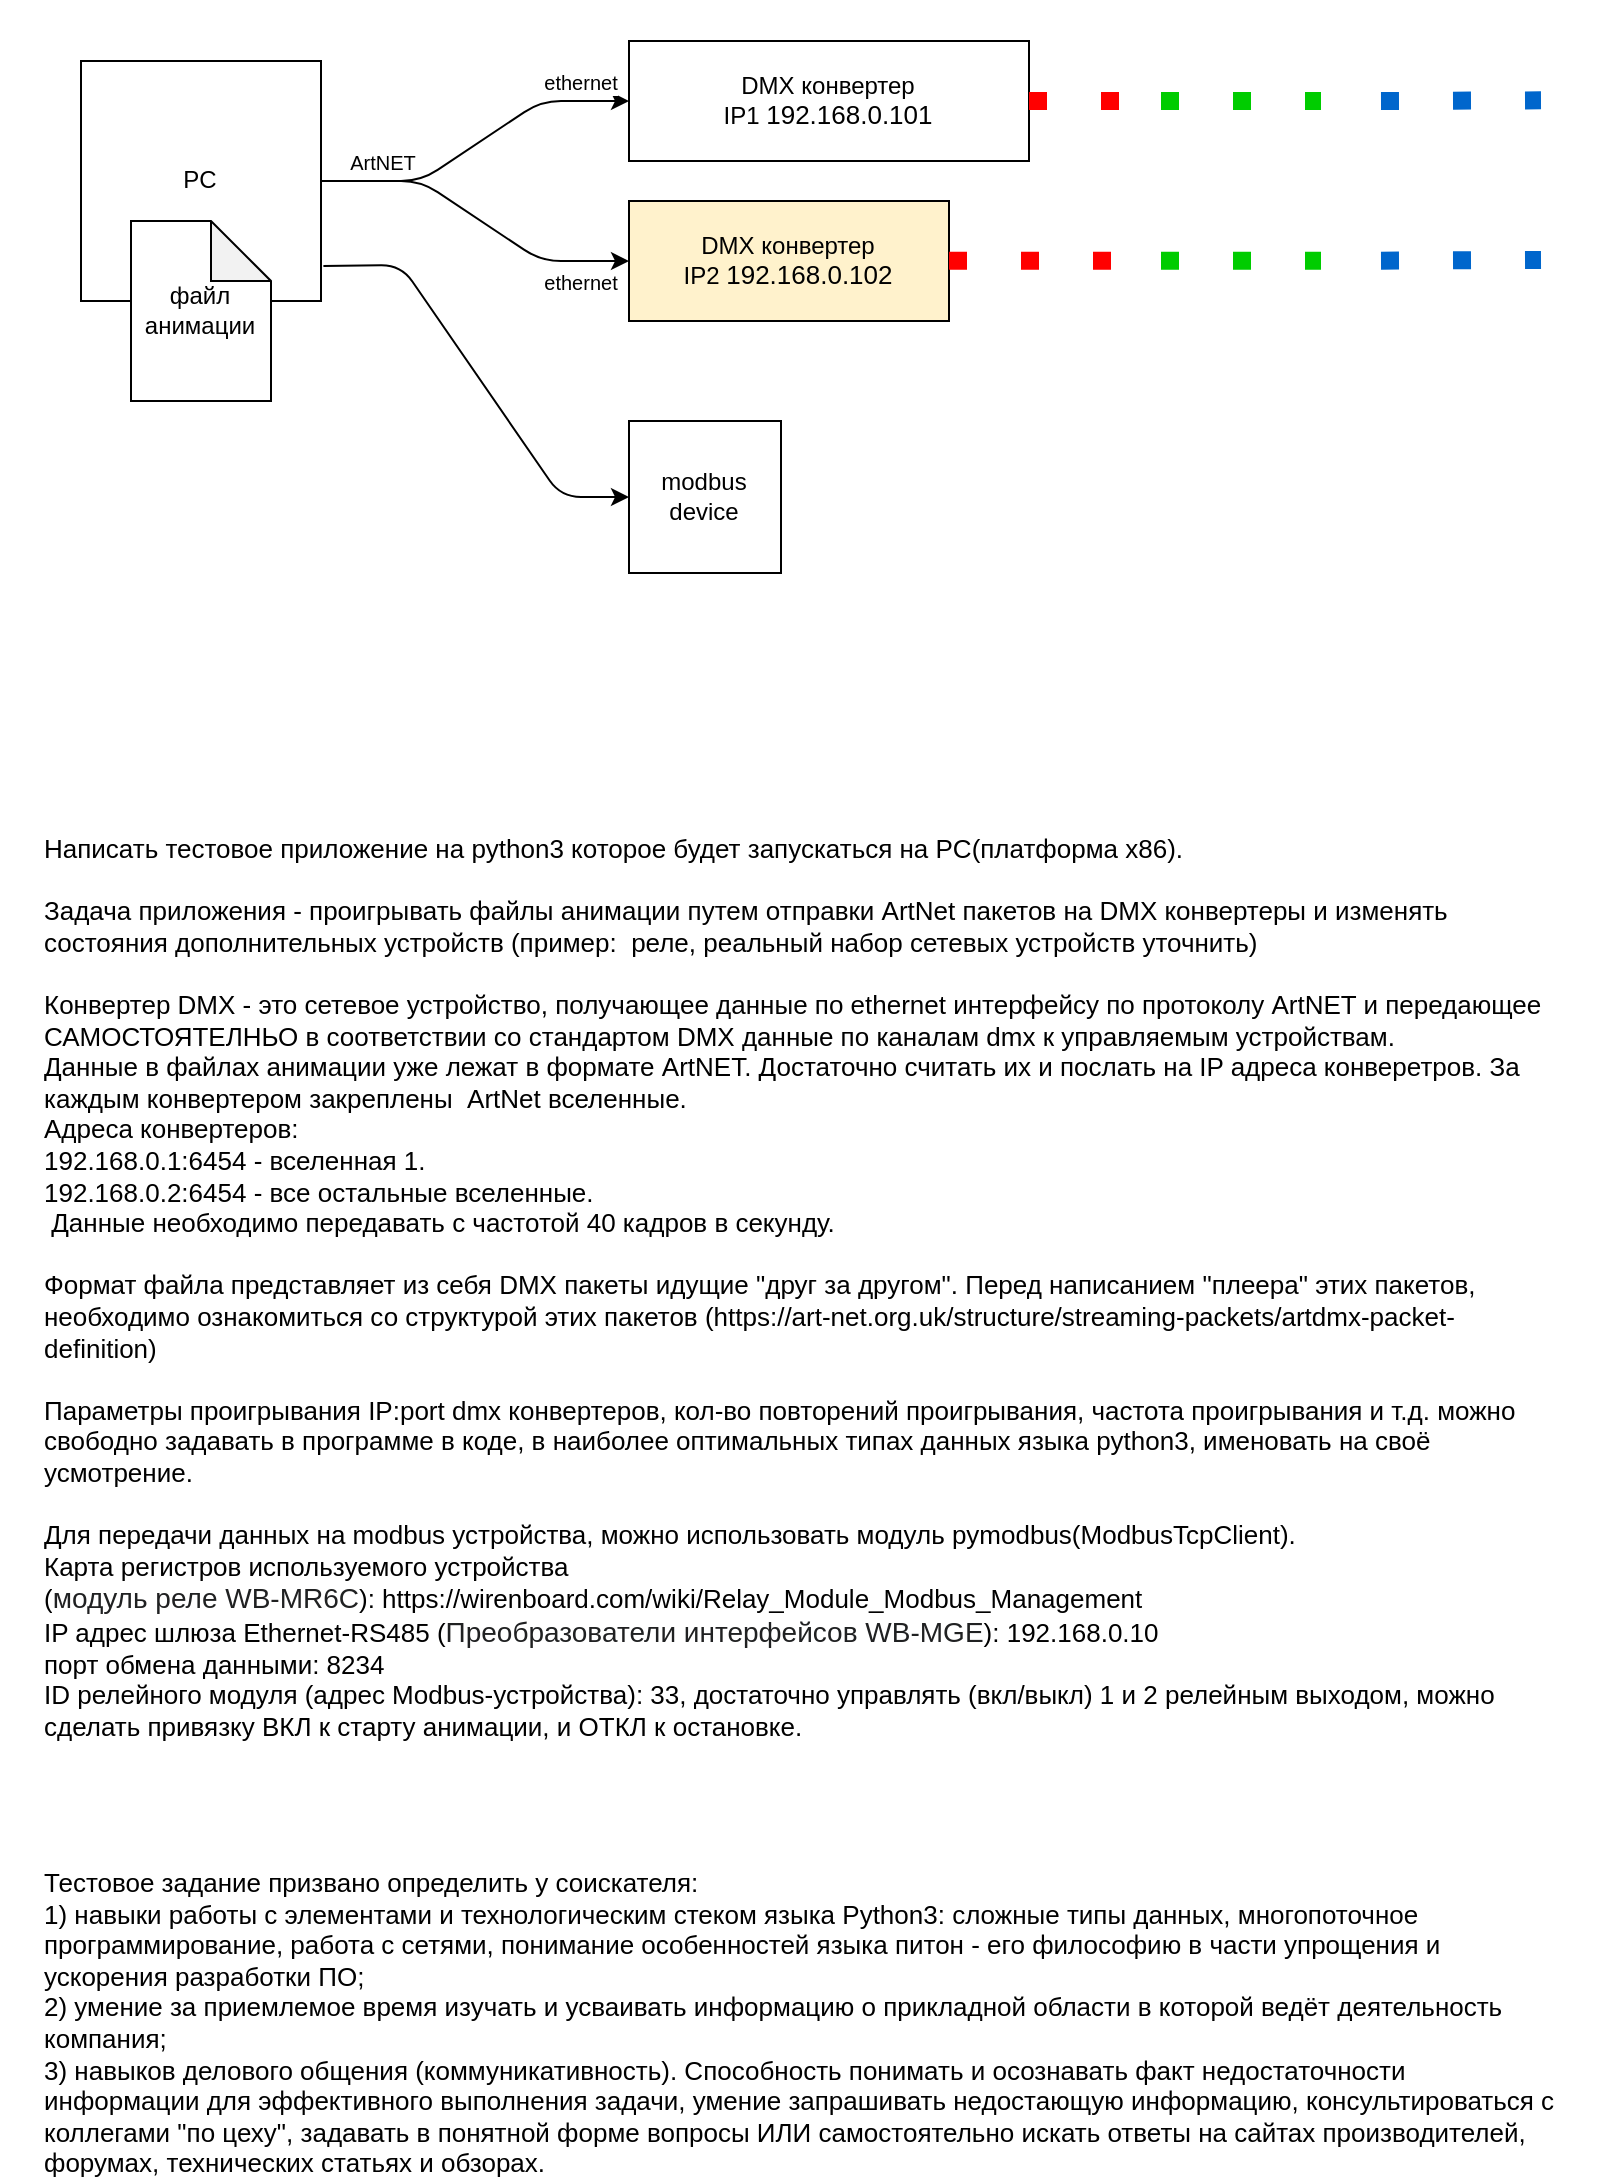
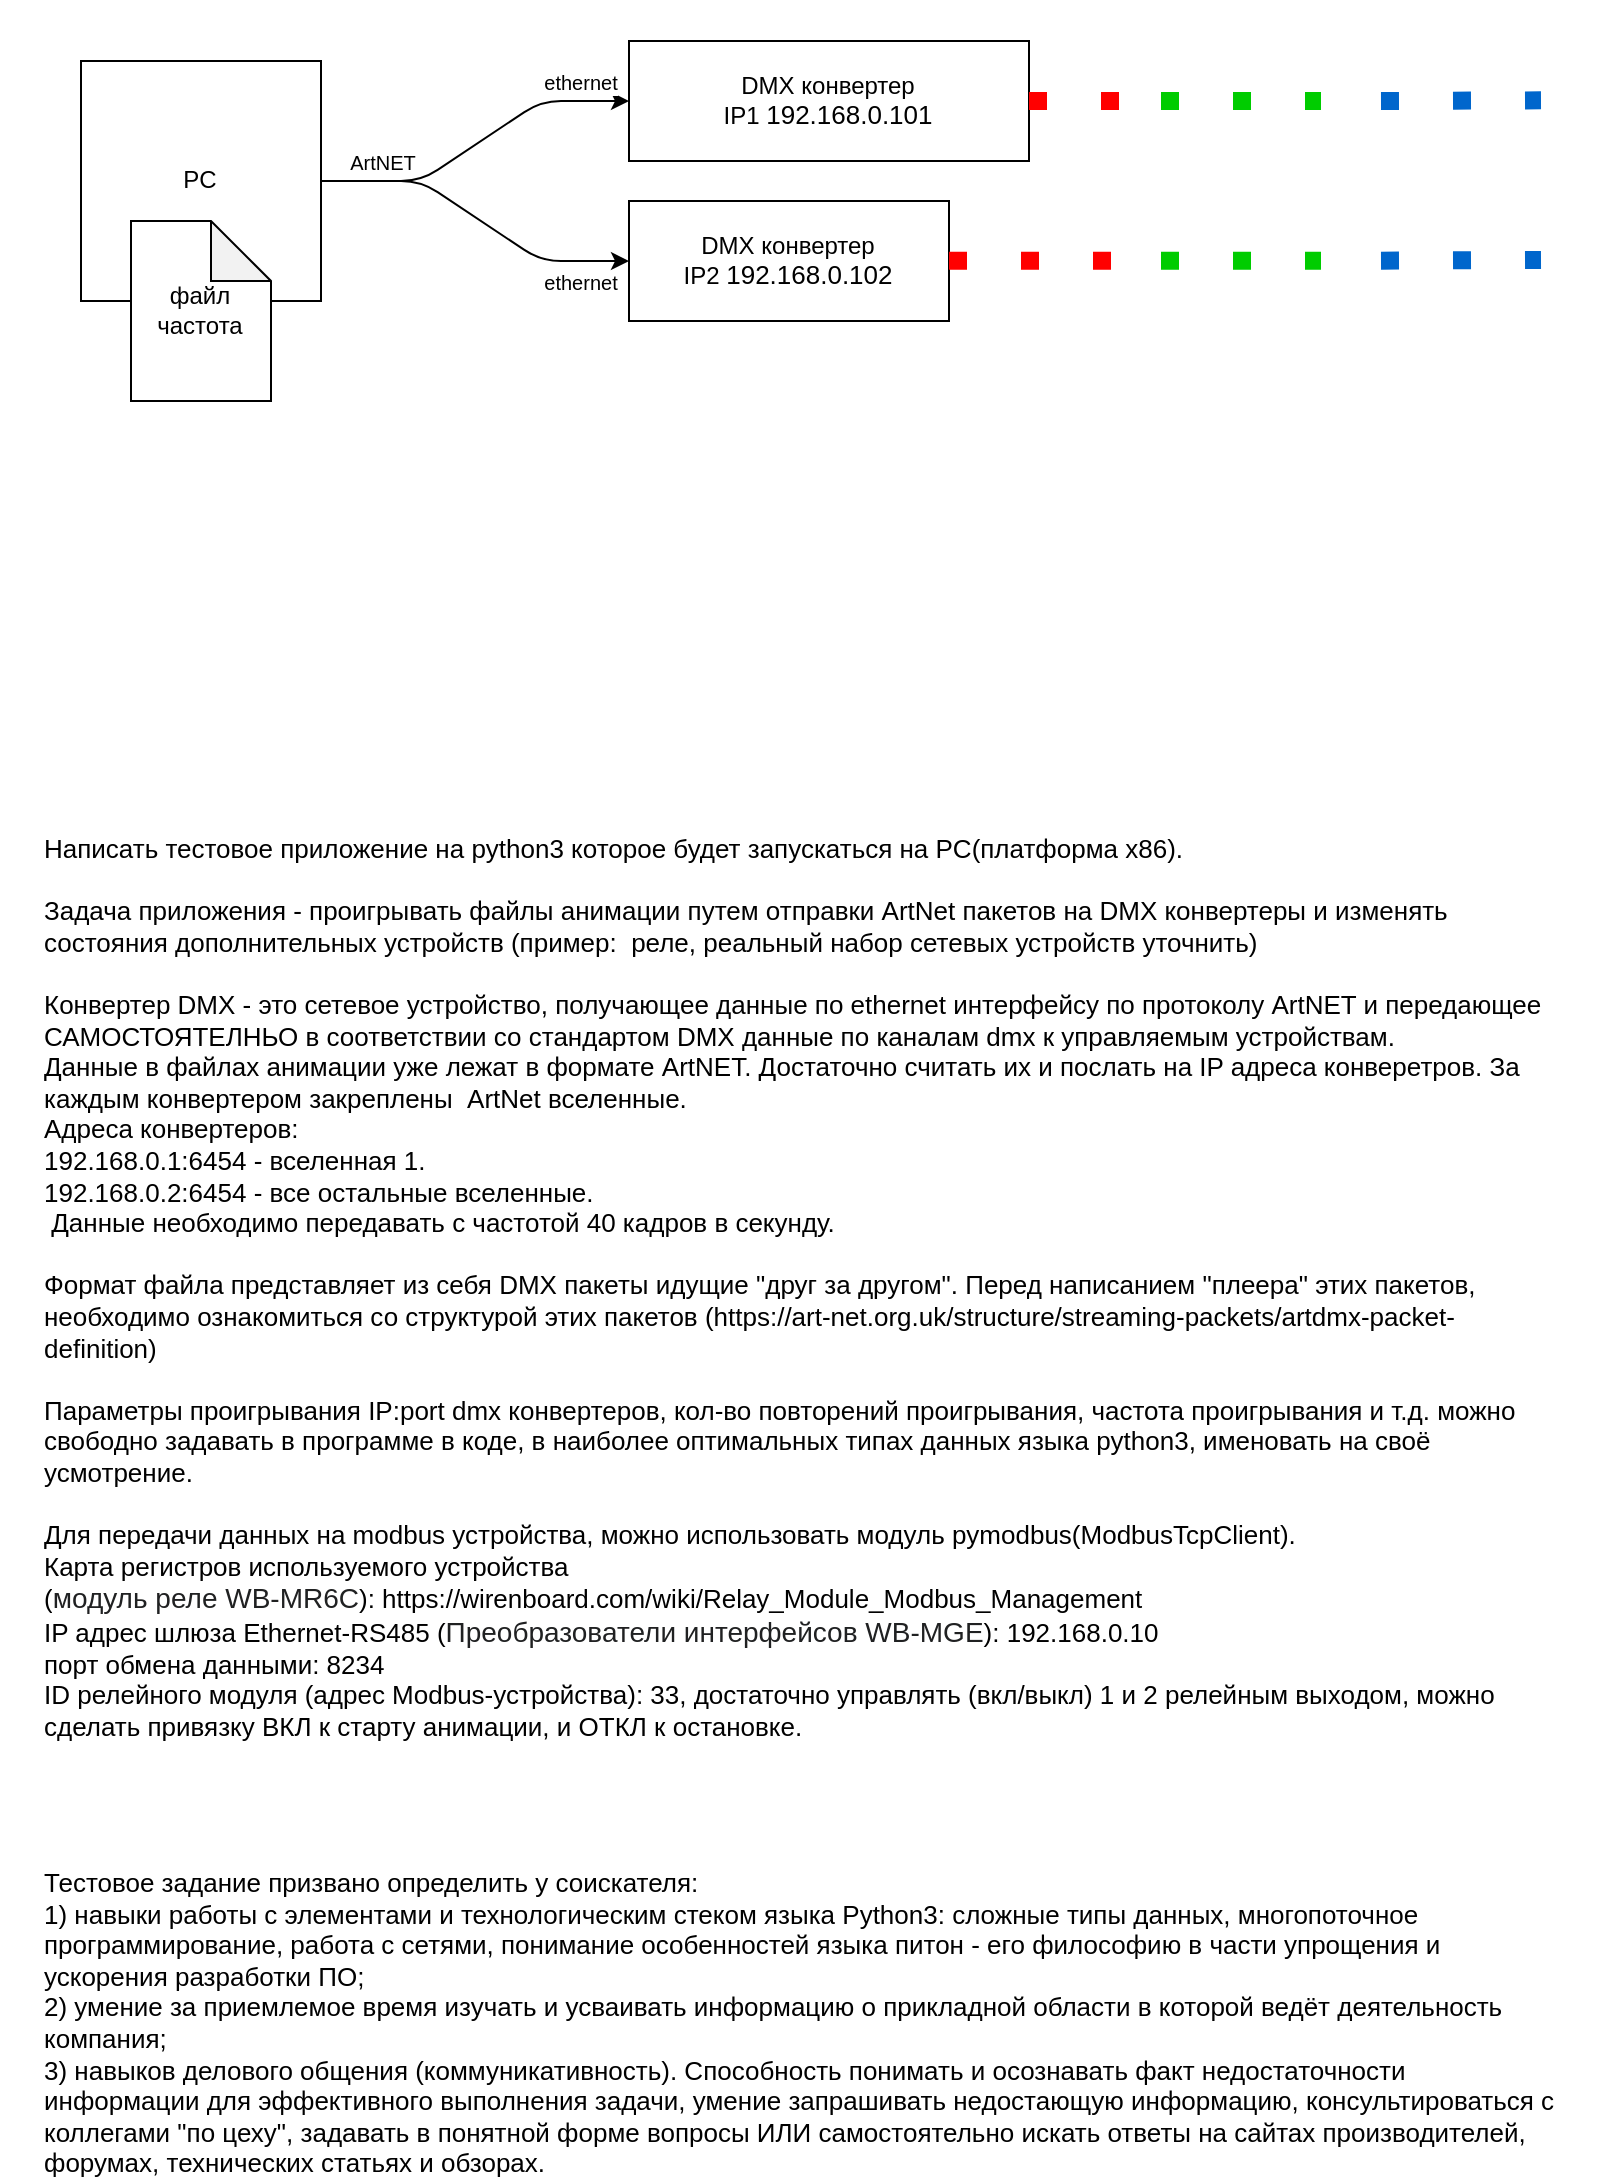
(789, 261) -> (789, 261)
(201, 311) -> (201, 311)
(474, 372) -> none
(705, 497) -> none
